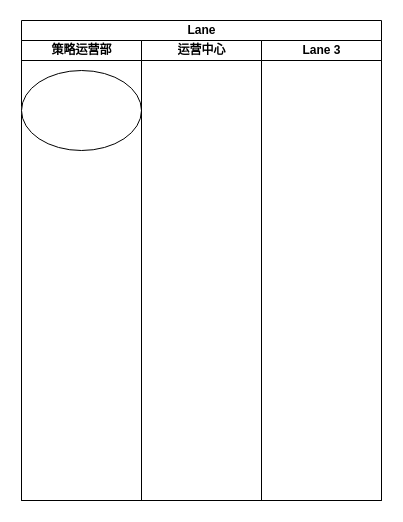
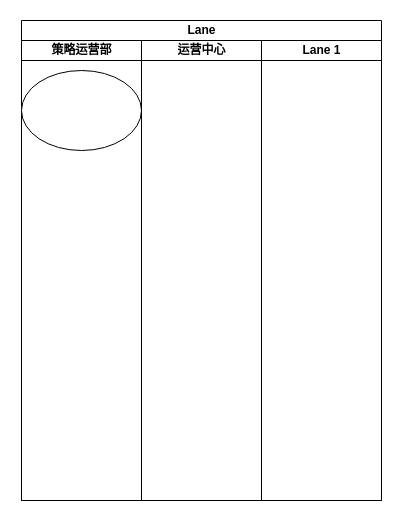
(322, 51) -> (322, 51)
